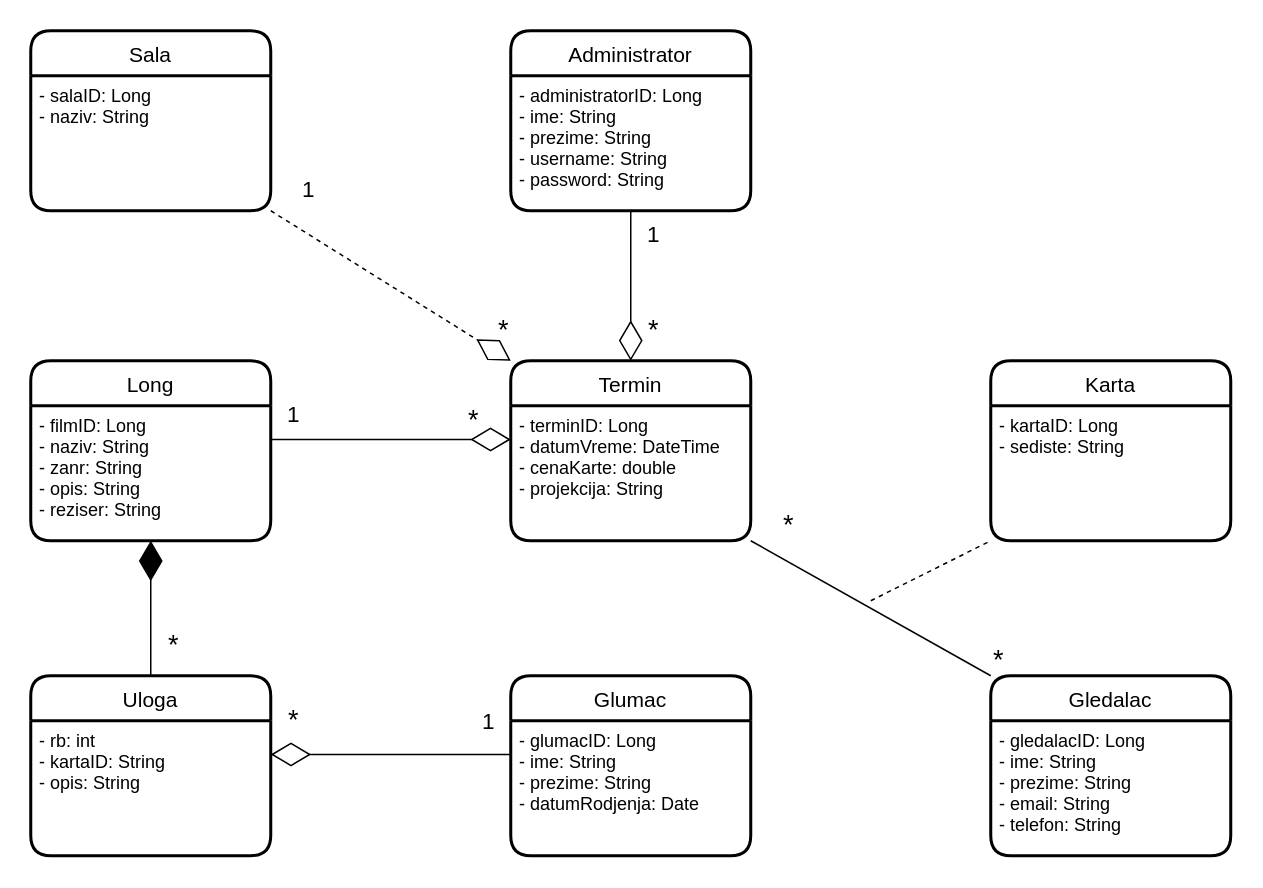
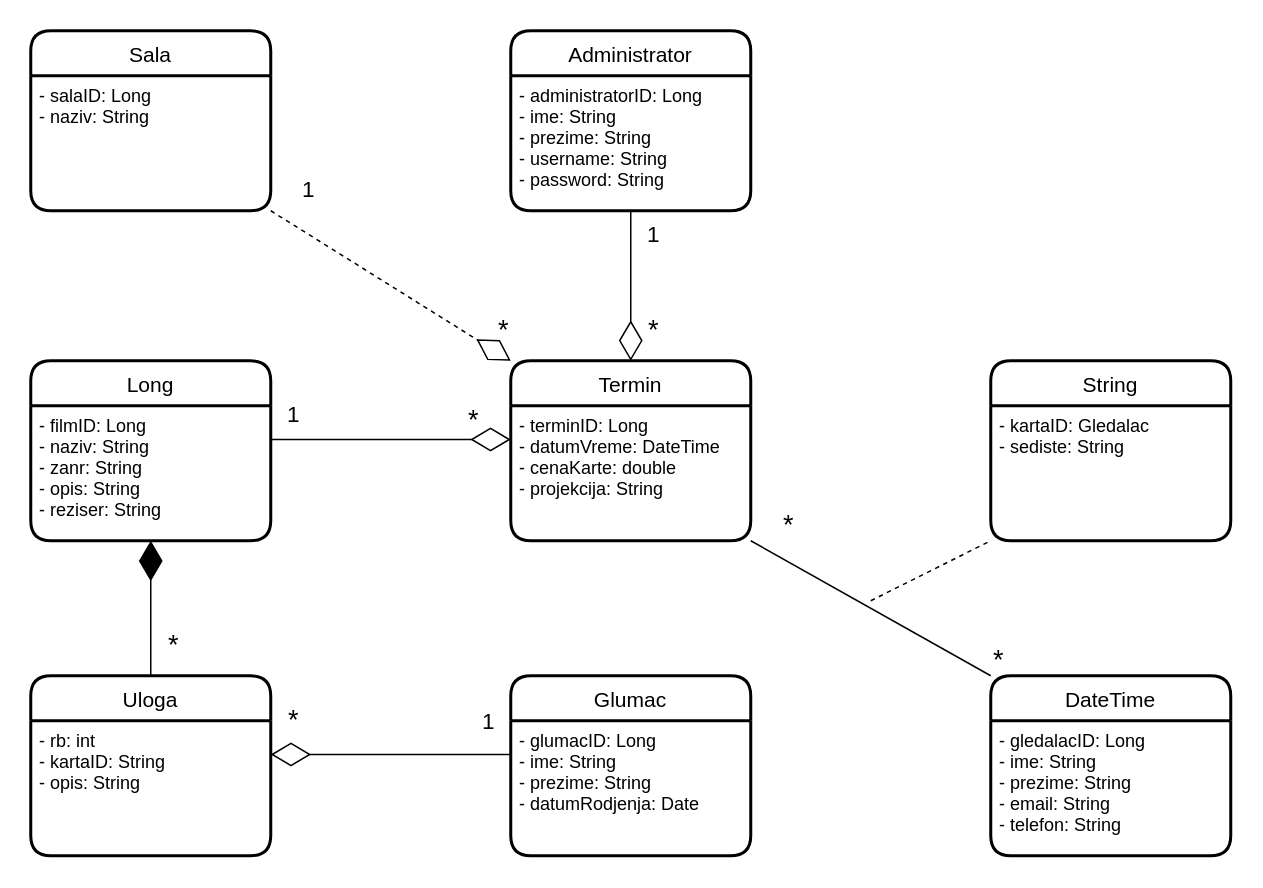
(1110, 385) -> (1110, 385)
(1068, 426) -> (1083, 426)
(1110, 700) -> (1110, 700)
